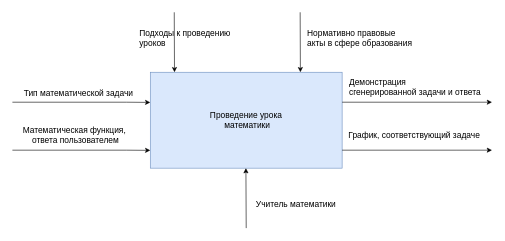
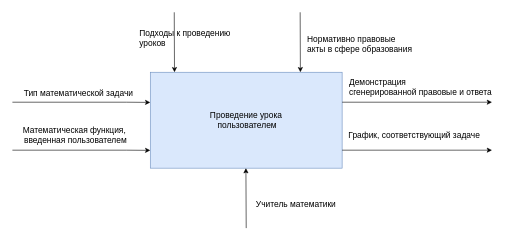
(360, 36) -> (360, 42)
(409, 87) -> (413, 87)
(246, 120) -> (246, 120)
(76, 135) -> (76, 135)
